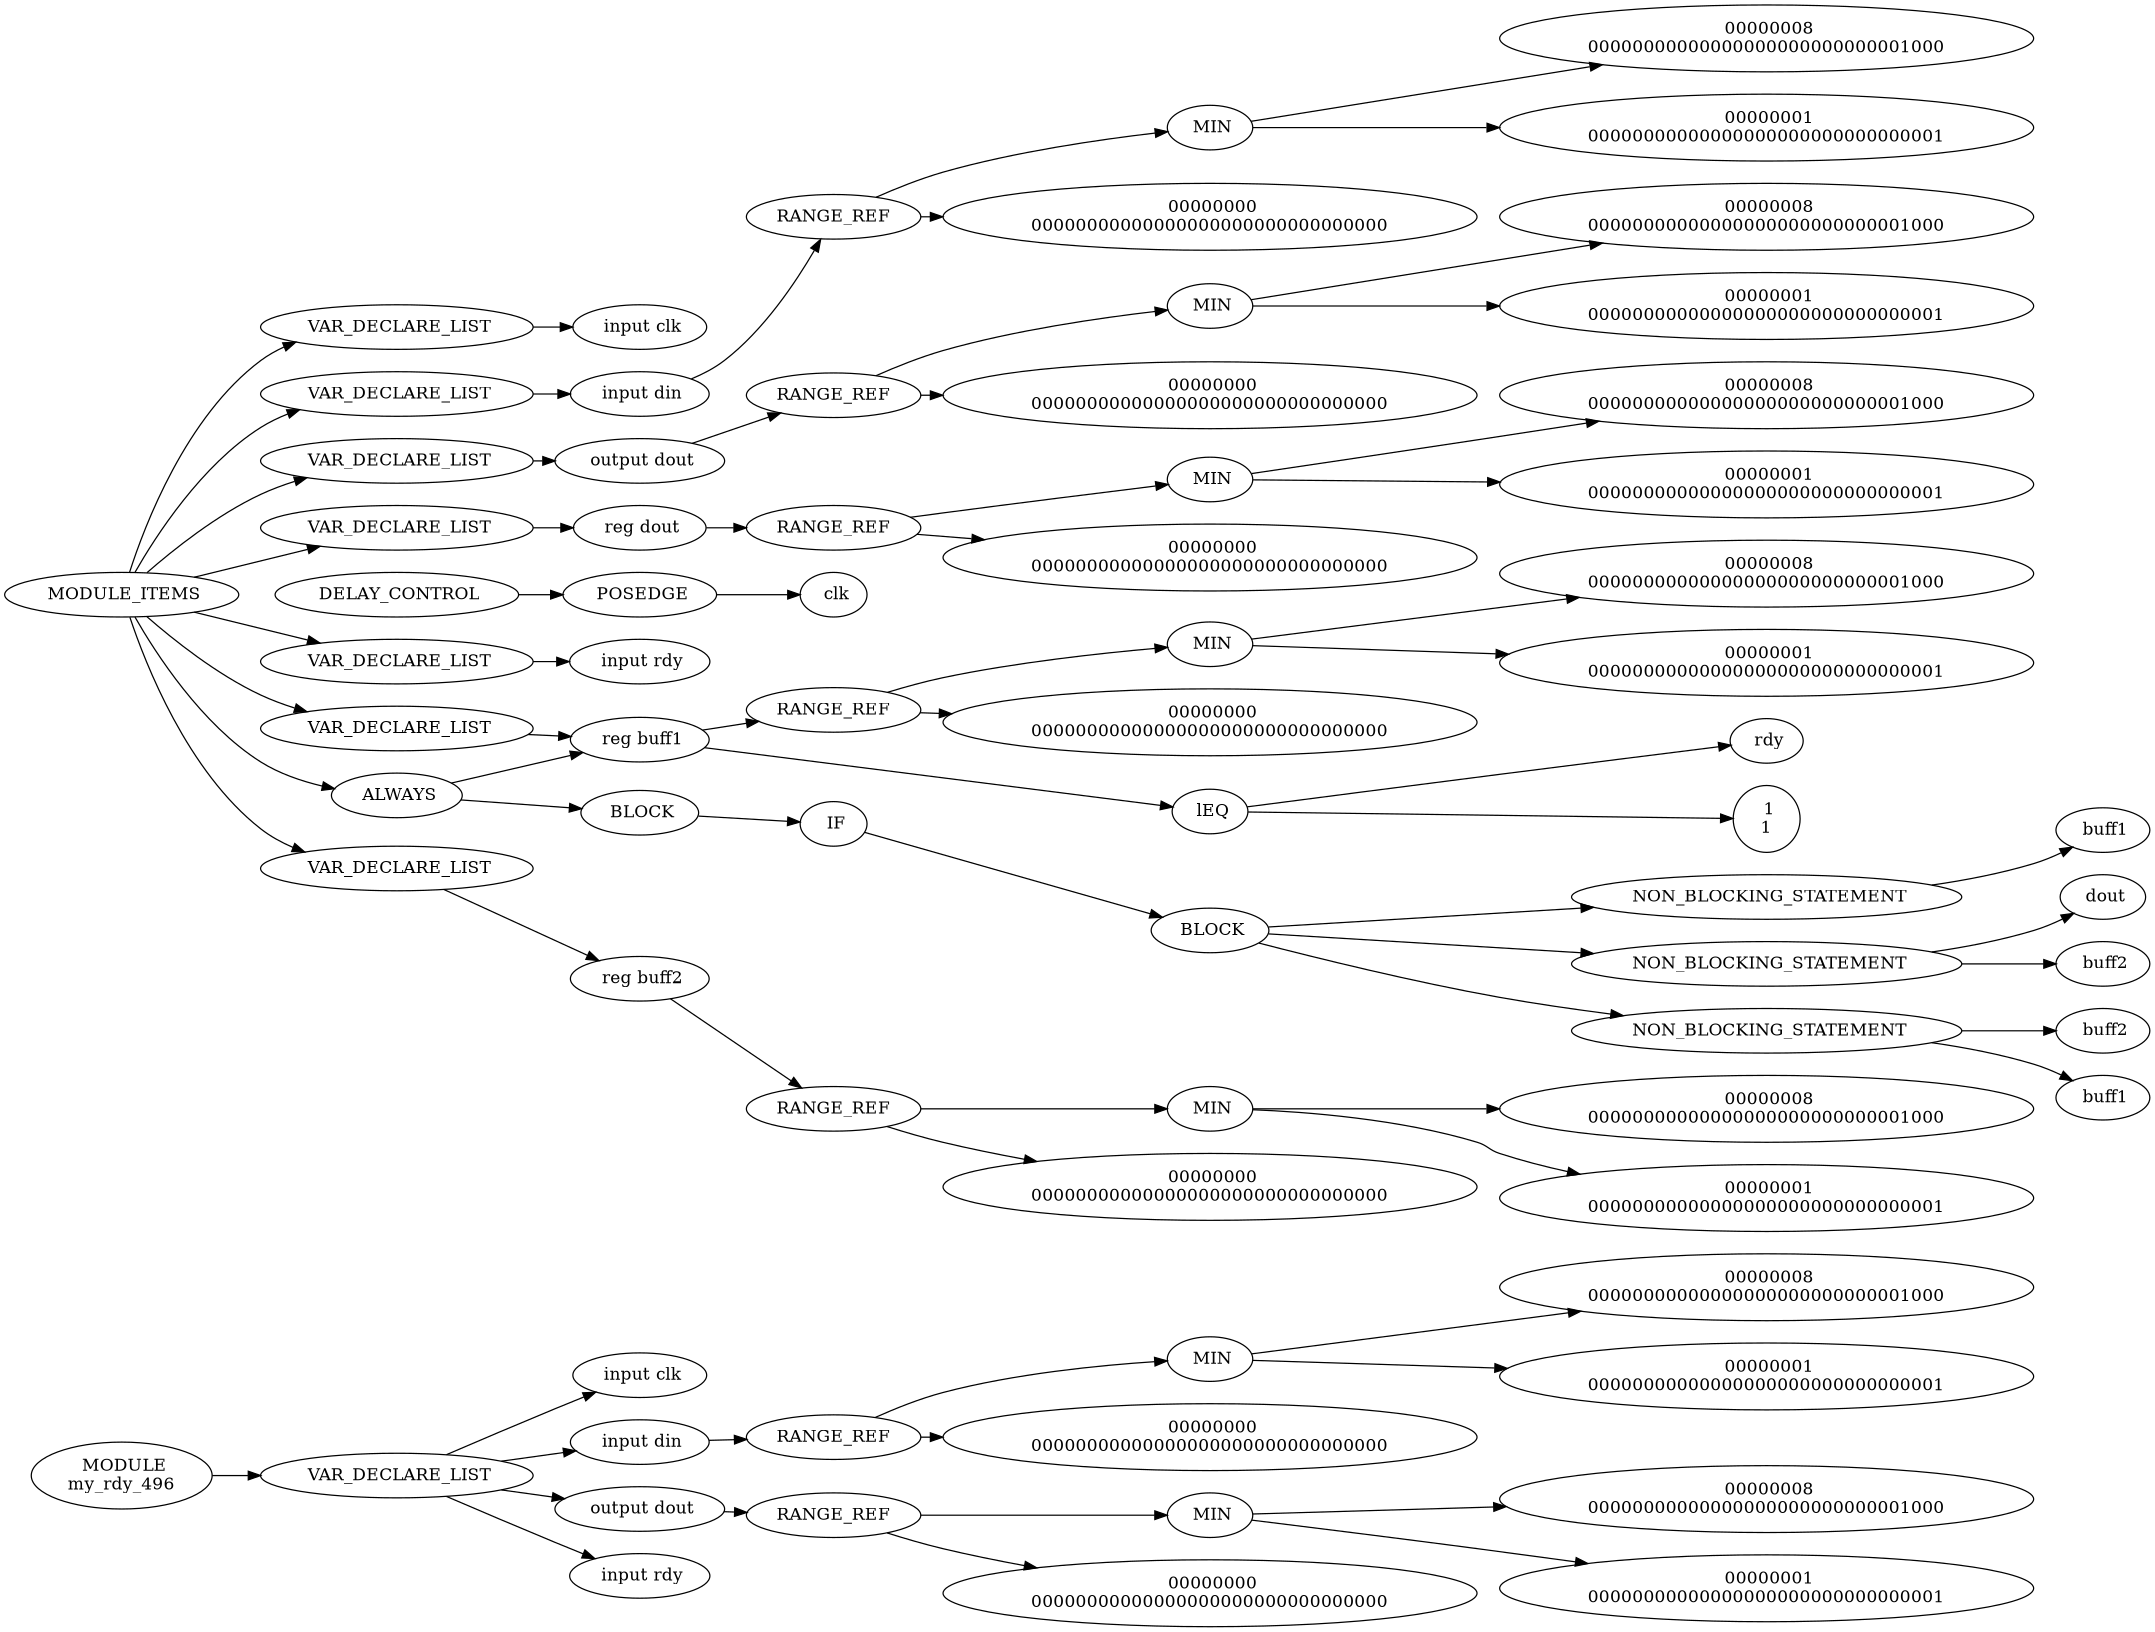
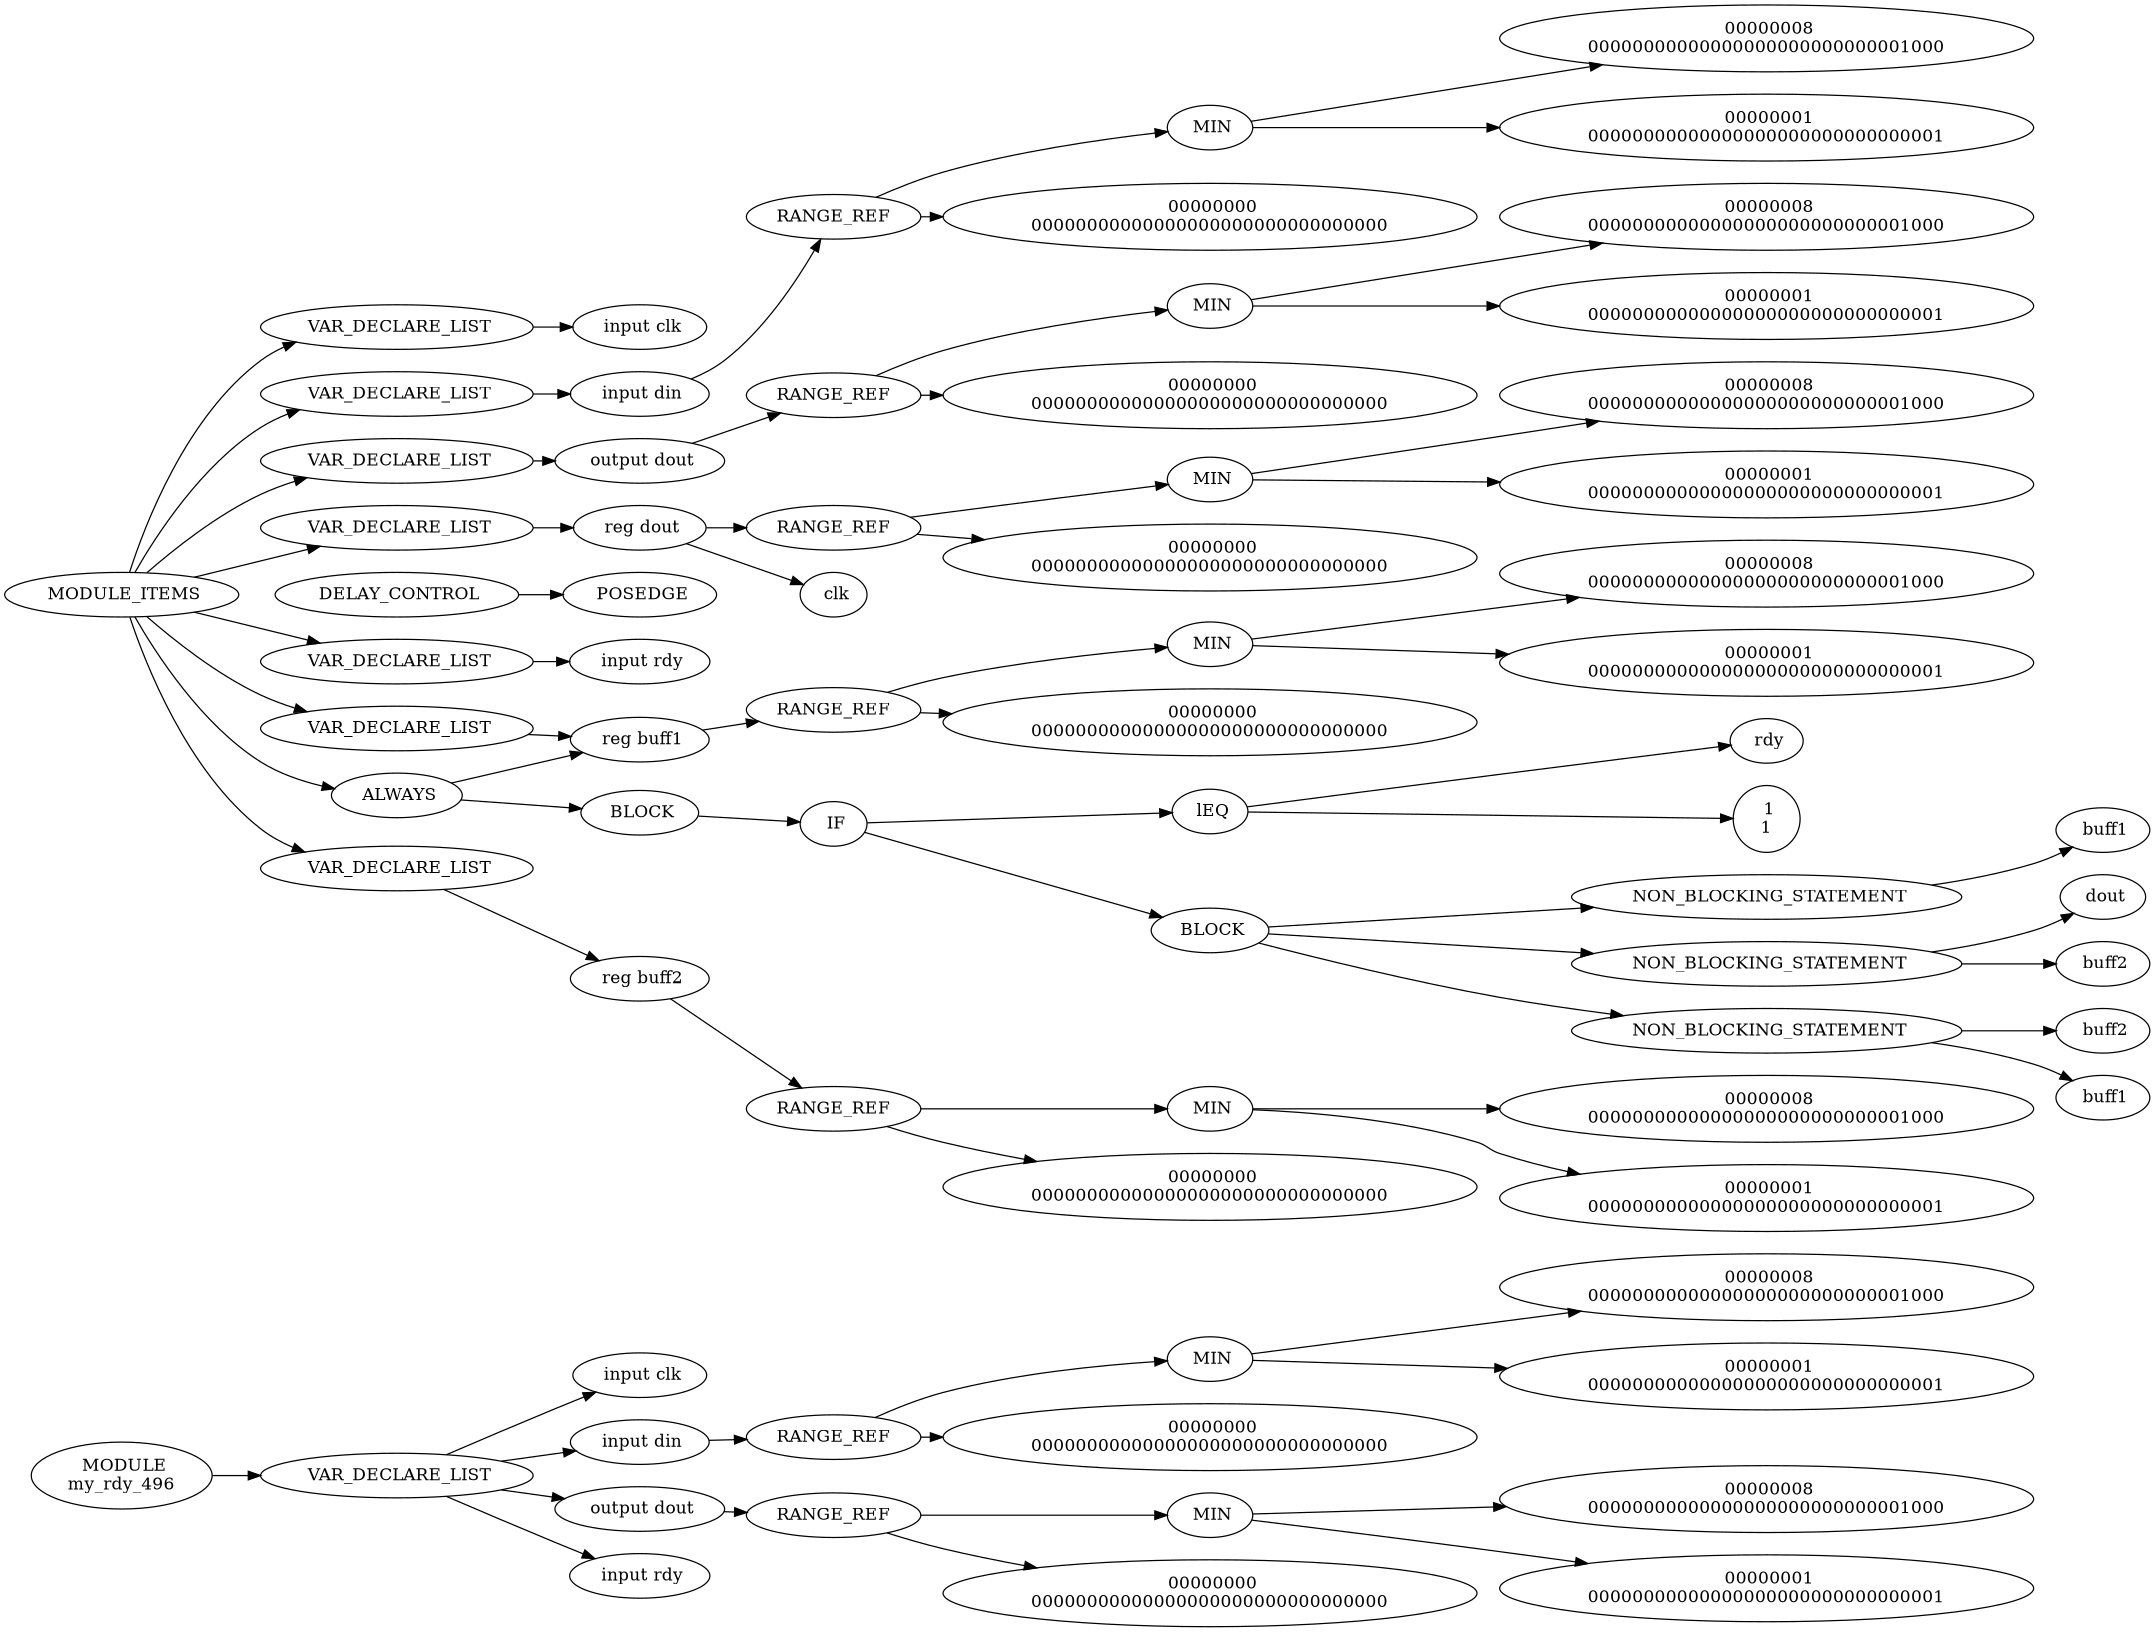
(752, 595) -> (739, 562)
(933, 777) -> (1013, 818)
